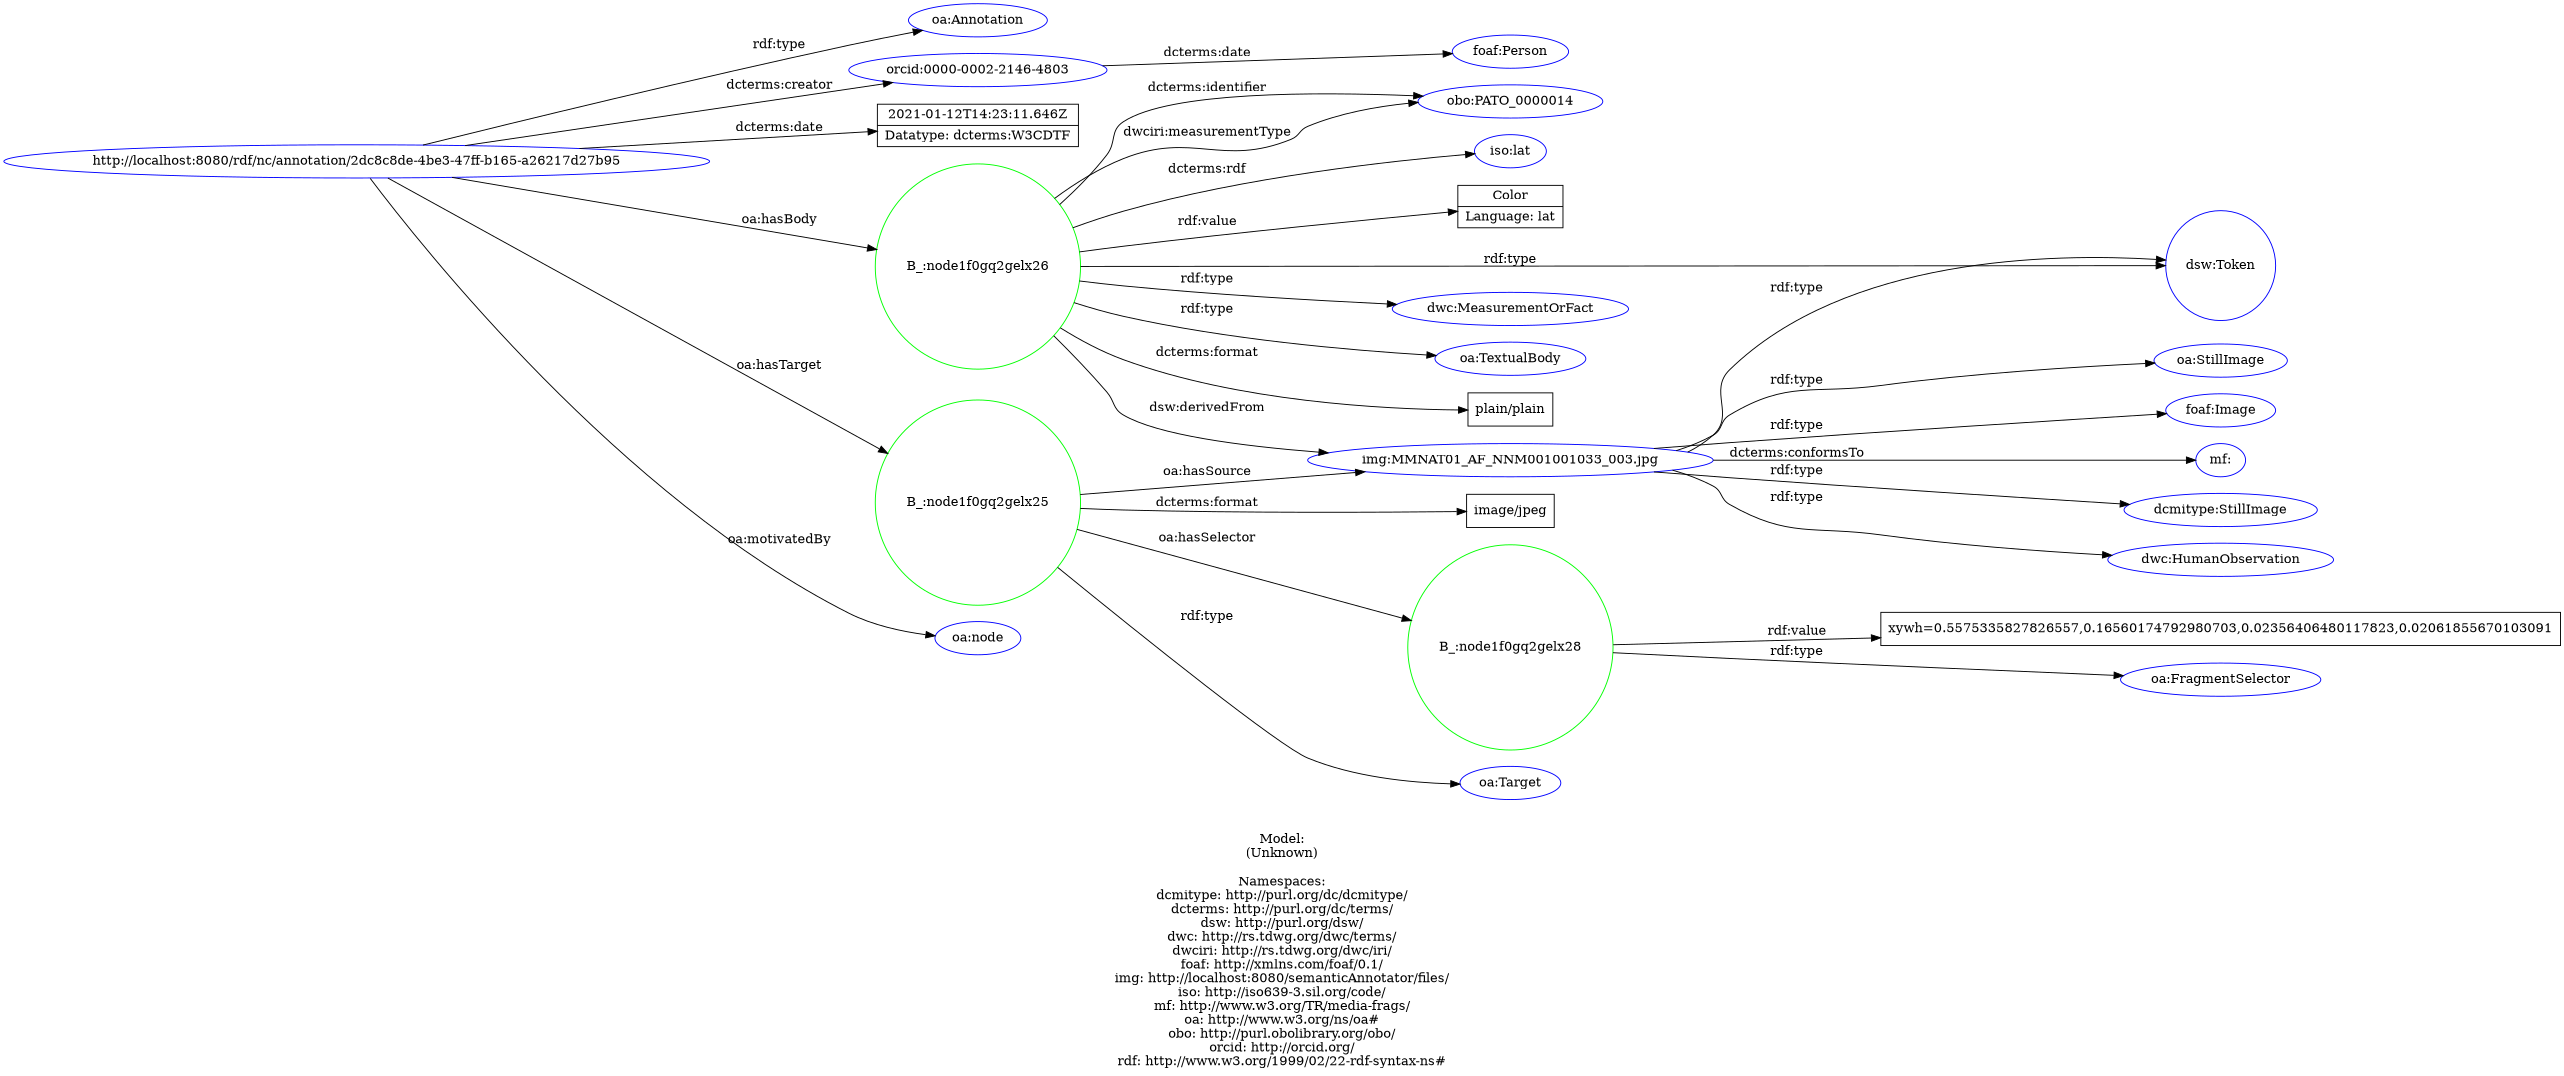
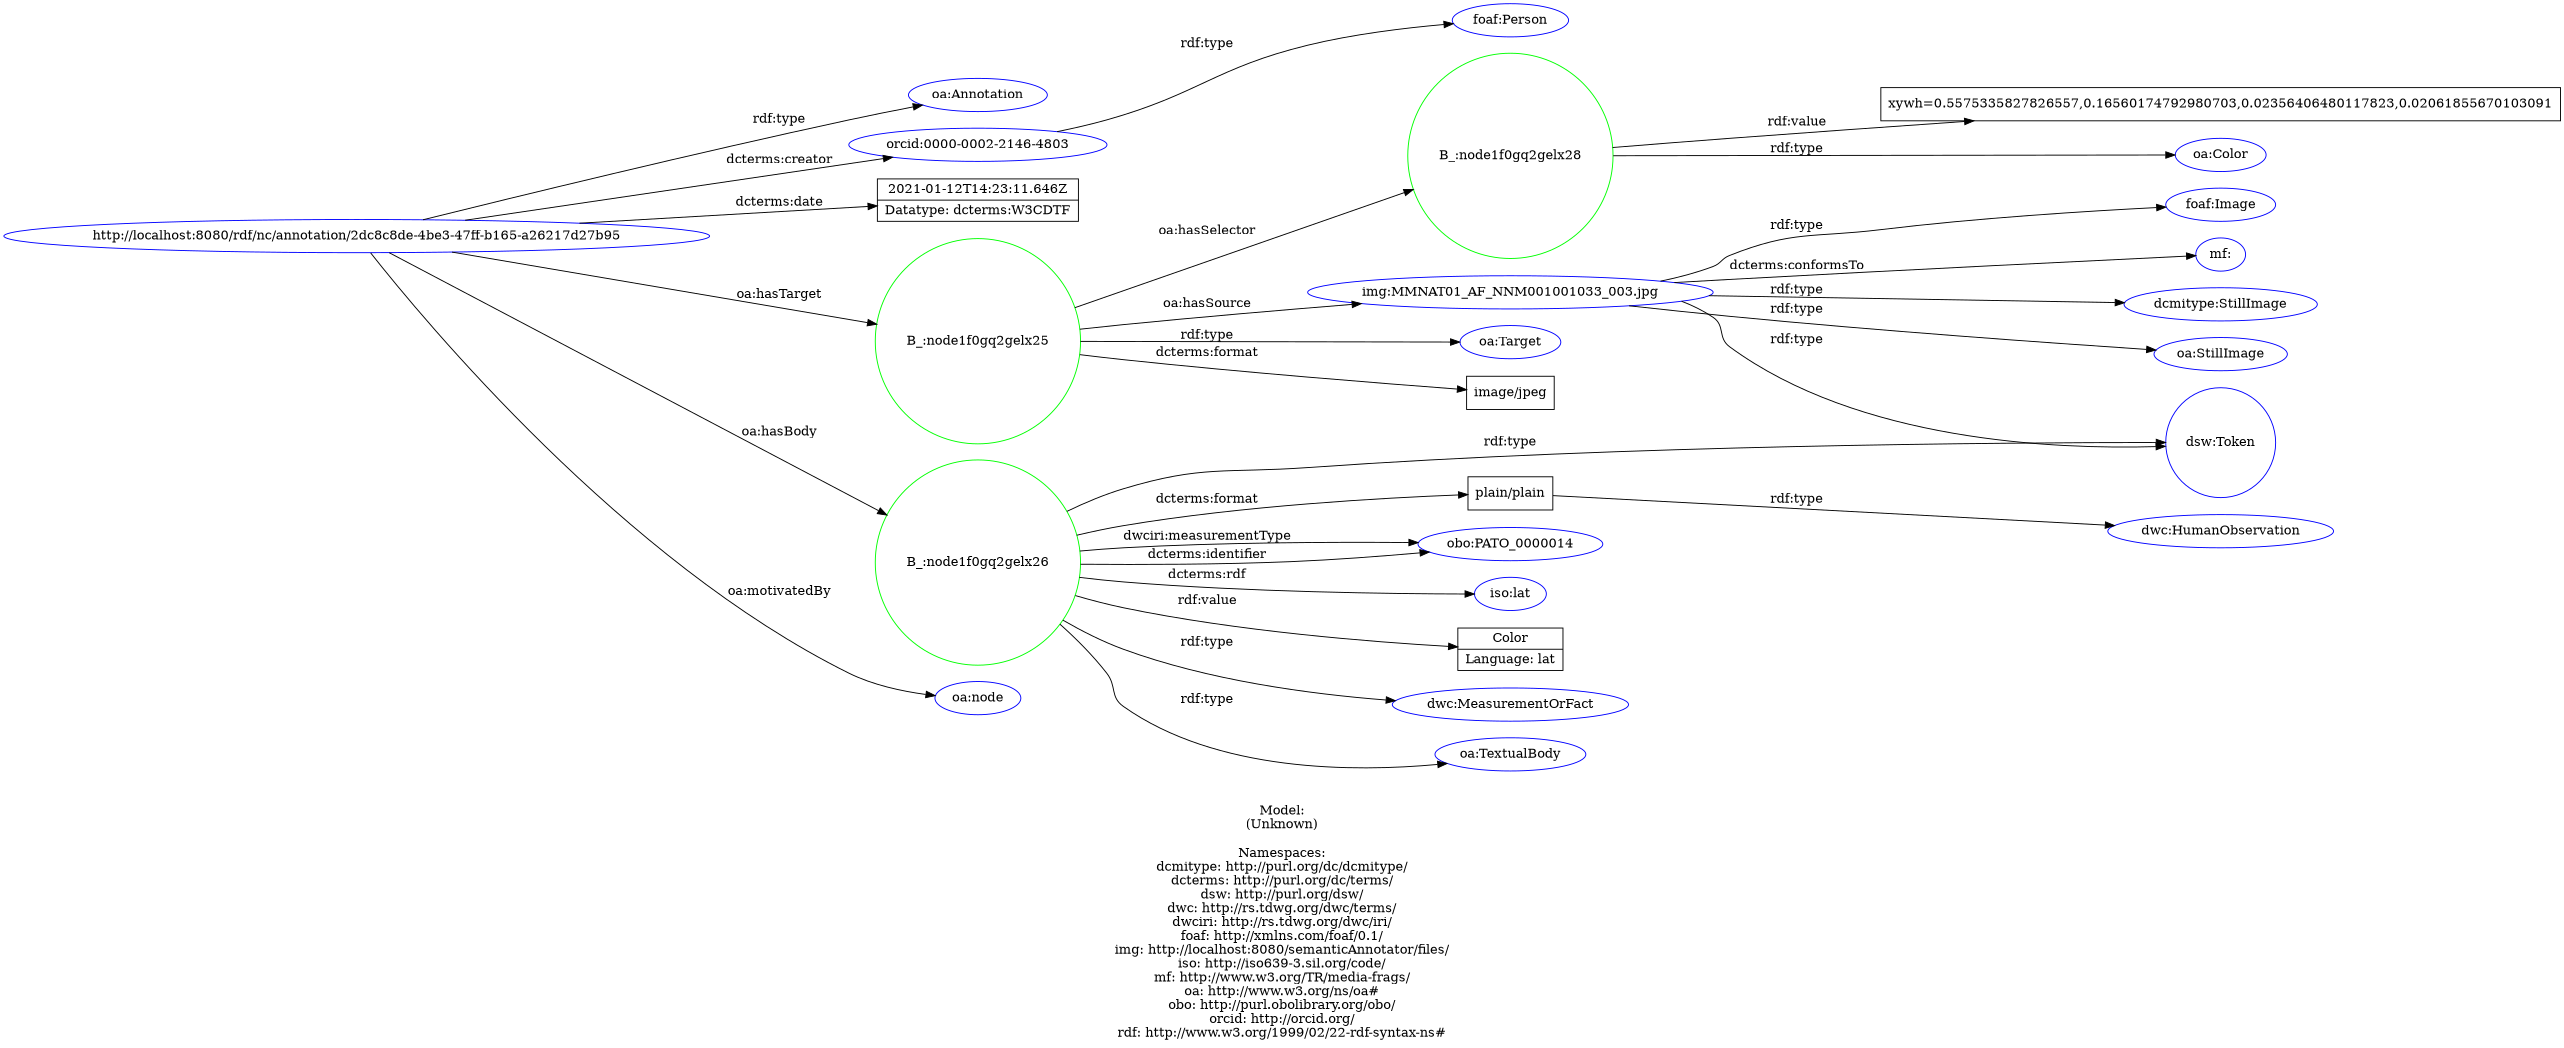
(1207, 53) -> (1207, 44)
(1167, 431) -> none
(1880, 535) -> (1829, 510)
(2221, 680) -> (2221, 155)
